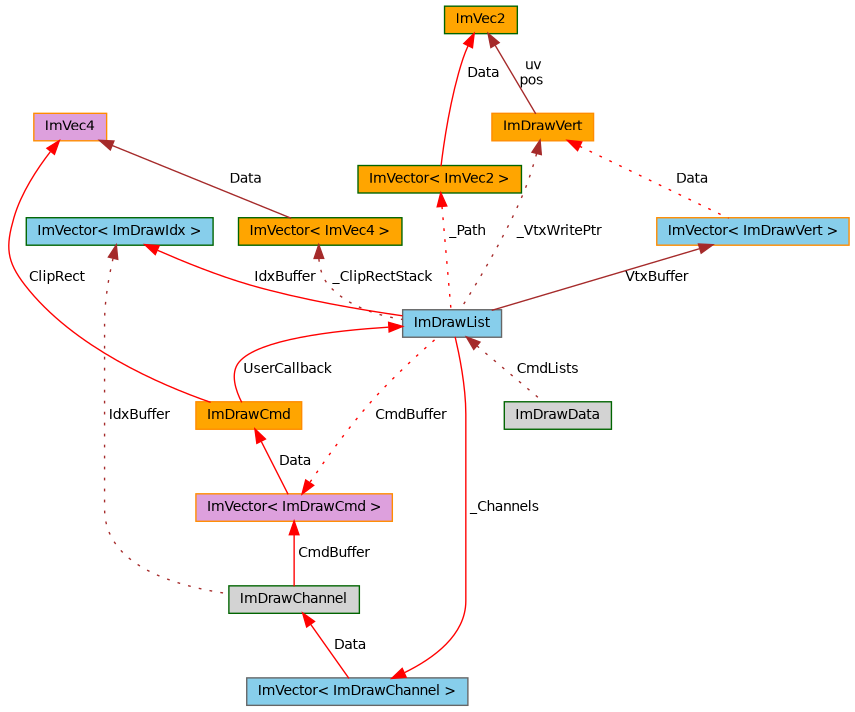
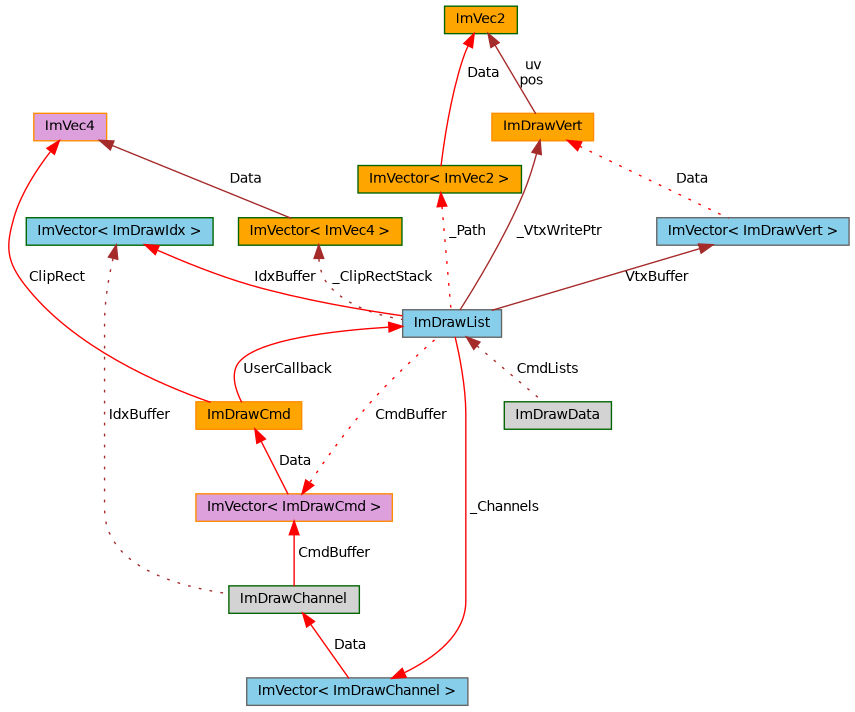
(753, 231) -> (753, 231)
(504, 235) -> (504, 235)
